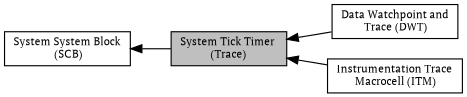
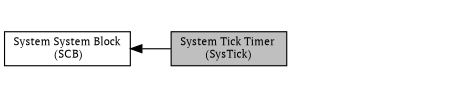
(395, 22) -> none
(229, 49) -> (229, 49)
(395, 76) -> none
